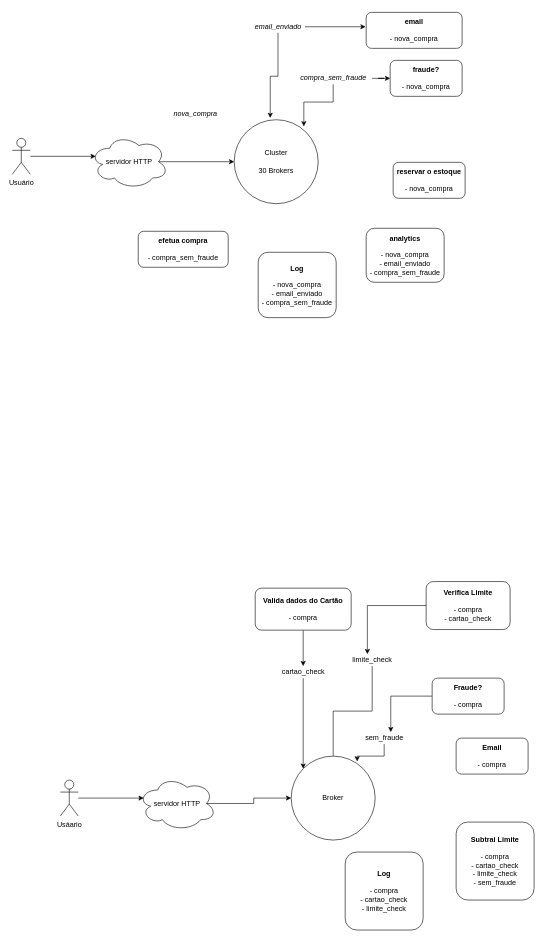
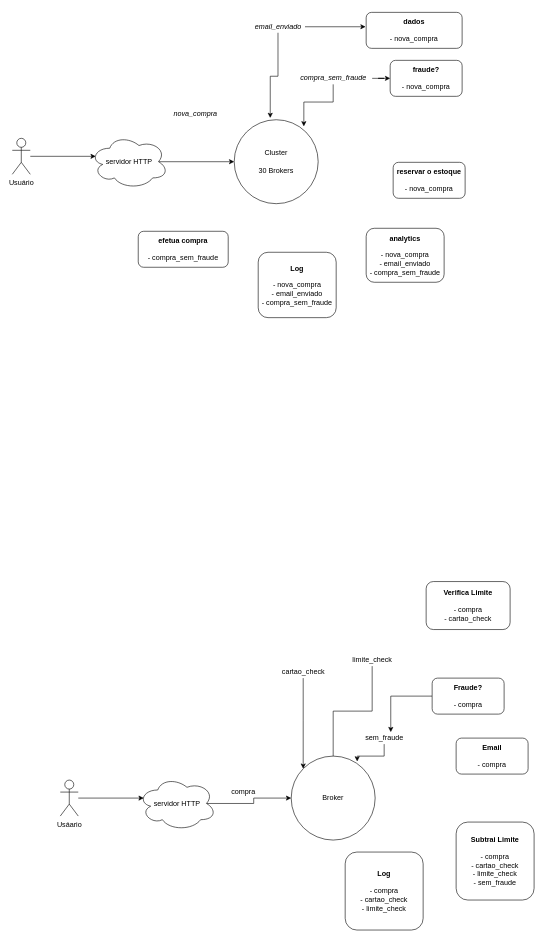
(414, 30) -> (414, 30)
(375, 606) -> none
(303, 609) -> none
(303, 660) -> none
none -> (243, 792)
